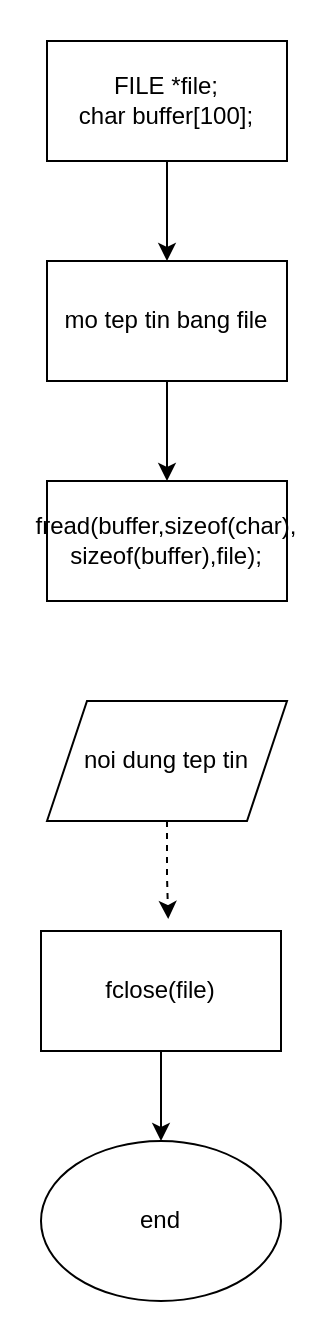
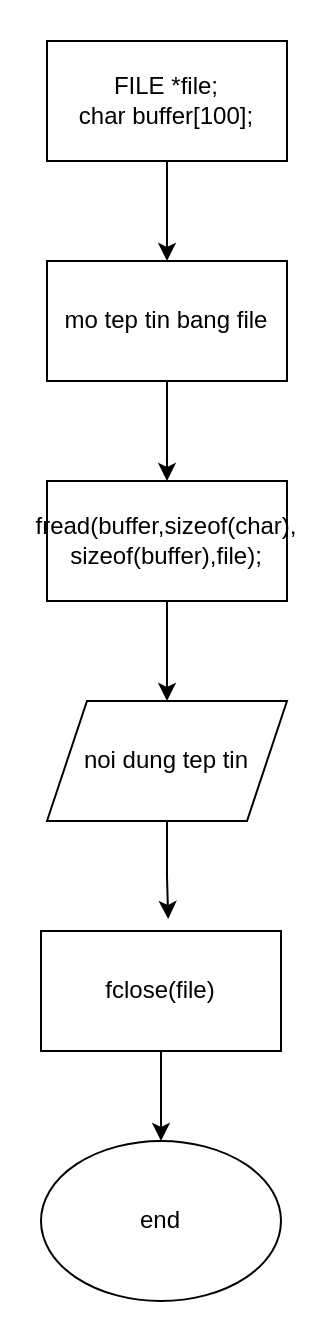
none -> (167, 644)
(167, 865) -> (167, 865)
